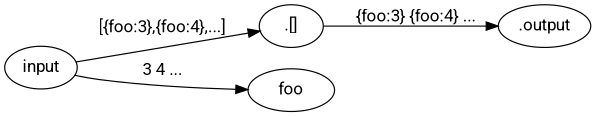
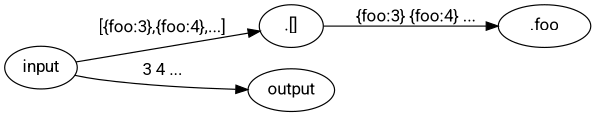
(545, 26) -> (545, 26)
(291, 90) -> (291, 90)
